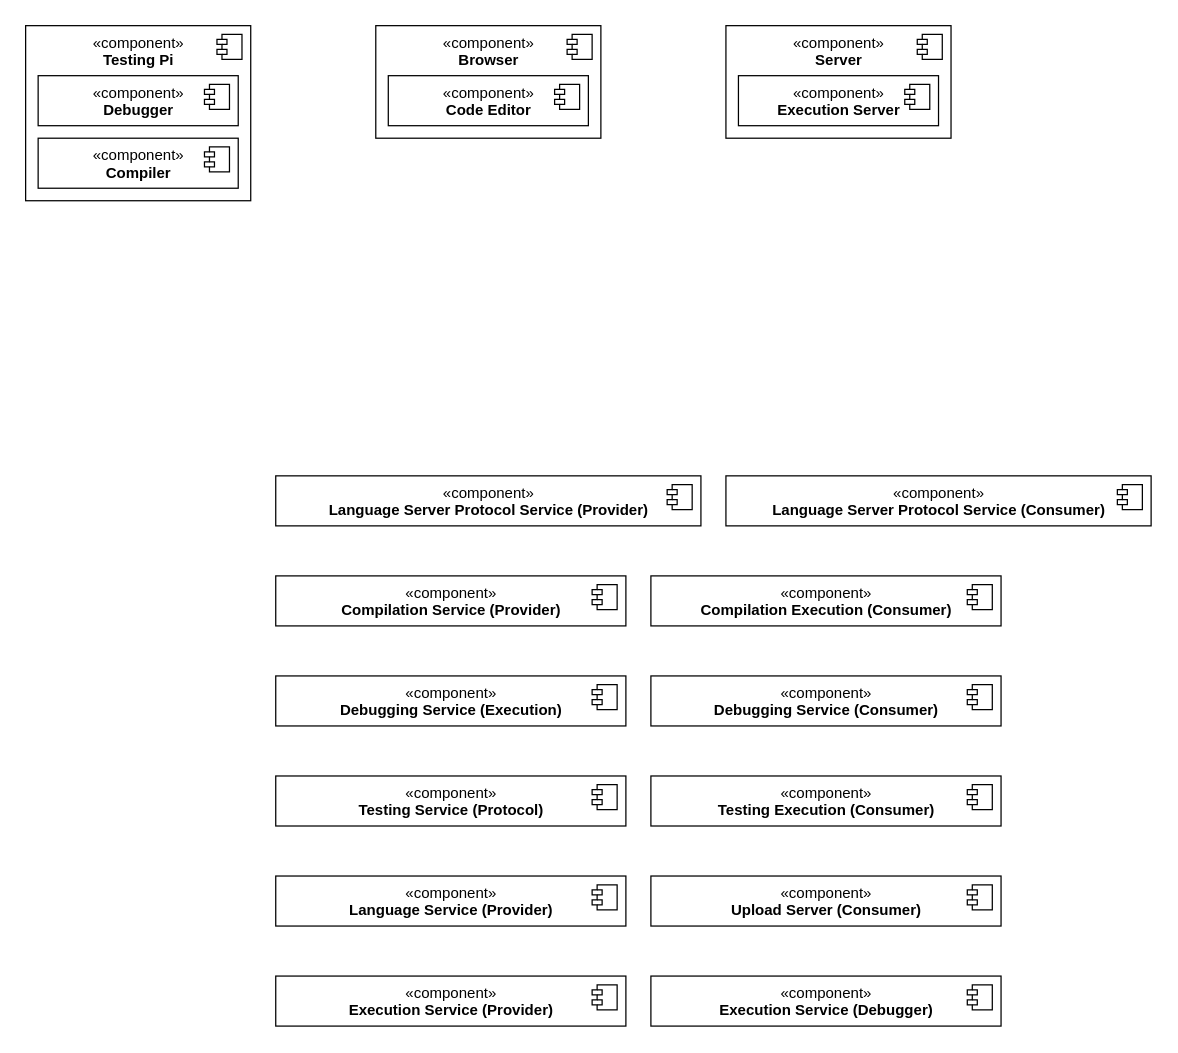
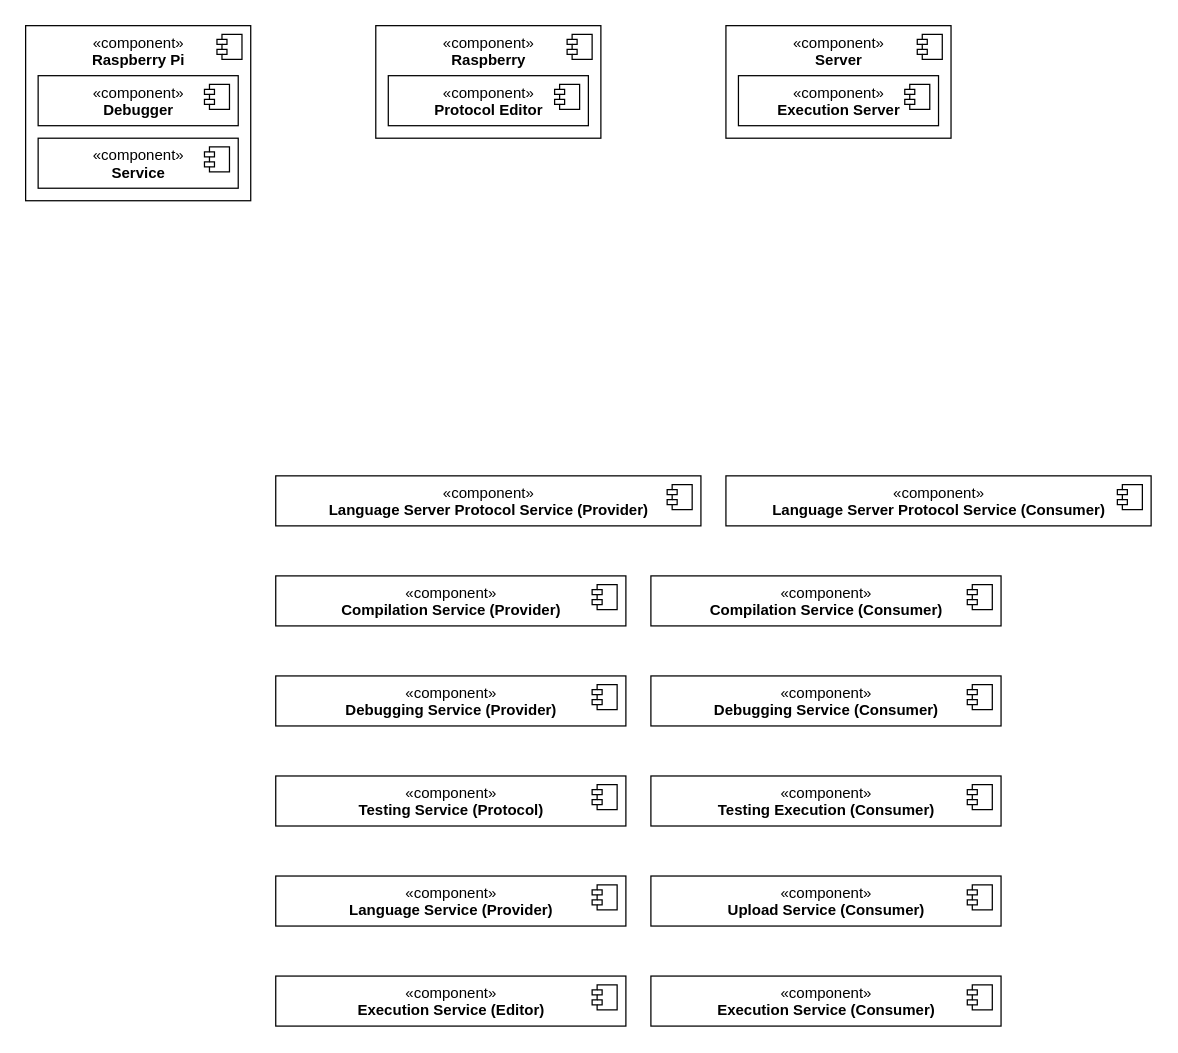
(139, 52) -> (139, 52)
(489, 52) -> (489, 52)
(489, 102) -> (489, 102)
(139, 165) -> (139, 165)
(826, 602) -> (826, 602)
(451, 702) -> (451, 702)
(826, 902) -> (826, 902)
(451, 1002) -> (451, 1002)
(826, 1002) -> (826, 1002)
